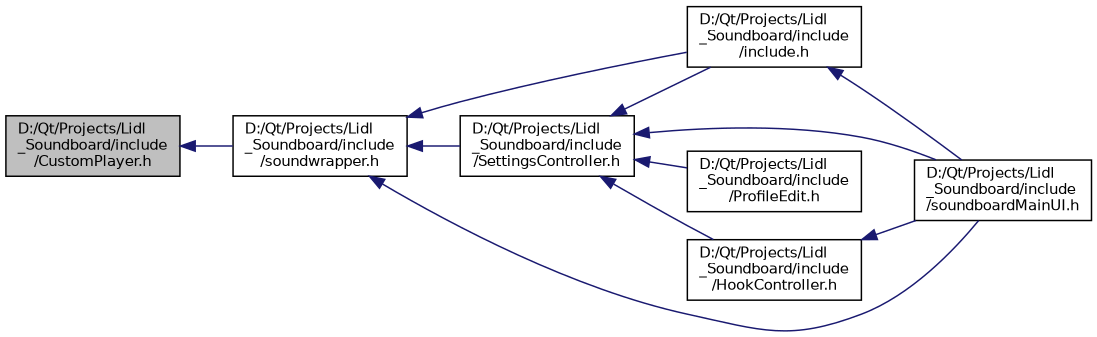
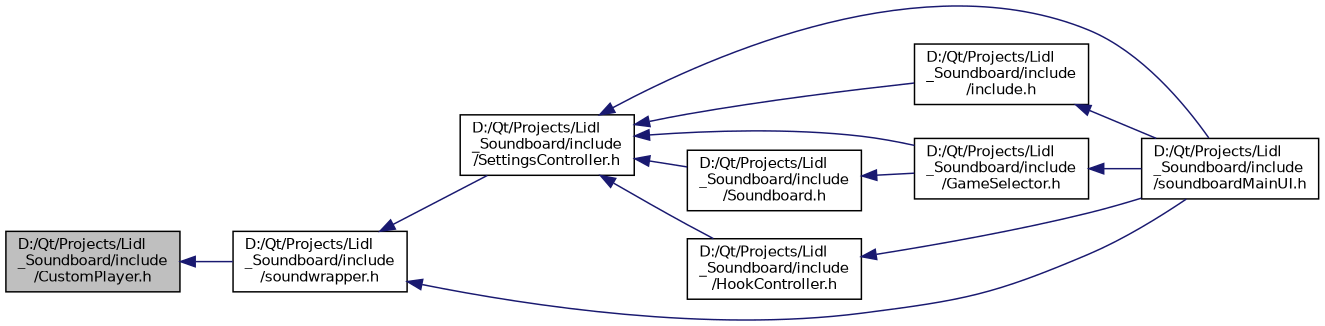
(554, 79) -> none
none -> (1002, 169)
(774, 181) -> (774, 180)
